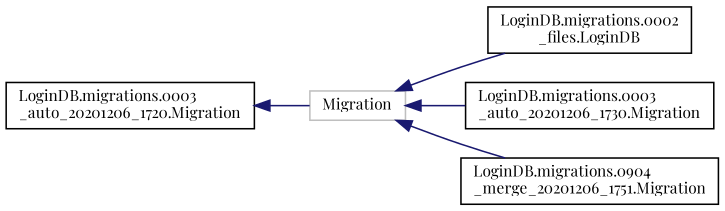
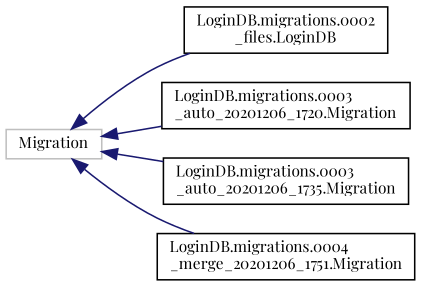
(290, 106) -> (139, 130)
(590, 106) -> (286, 181)
(590, 181) -> (286, 257)
